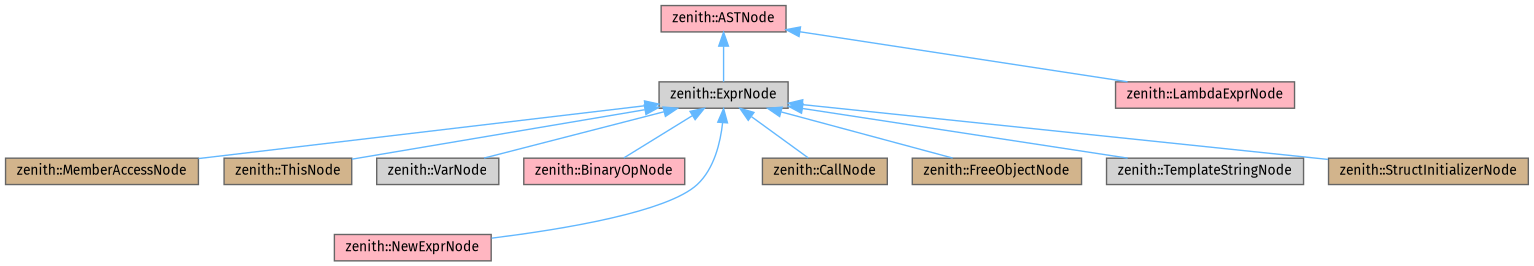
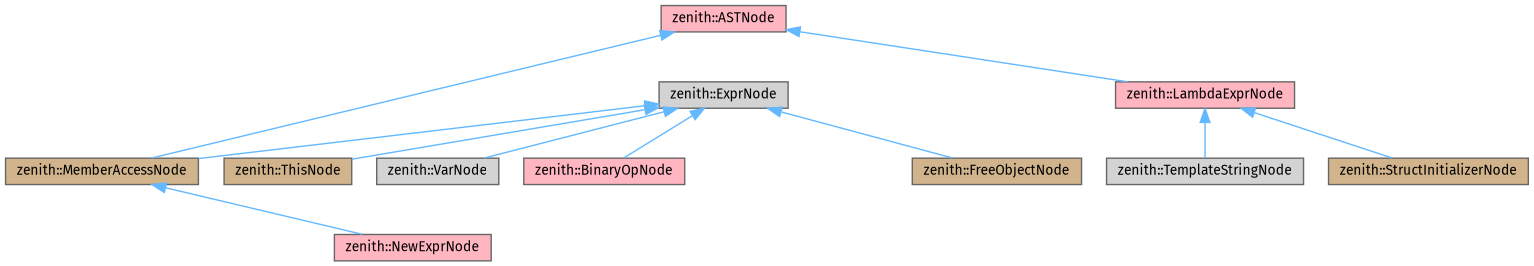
(724, 64) -> (406, 97)
(1065, 132) -> (1323, 135)
(965, 133) -> (1205, 140)
(825, 171) -> none
(631, 213) -> (264, 211)
